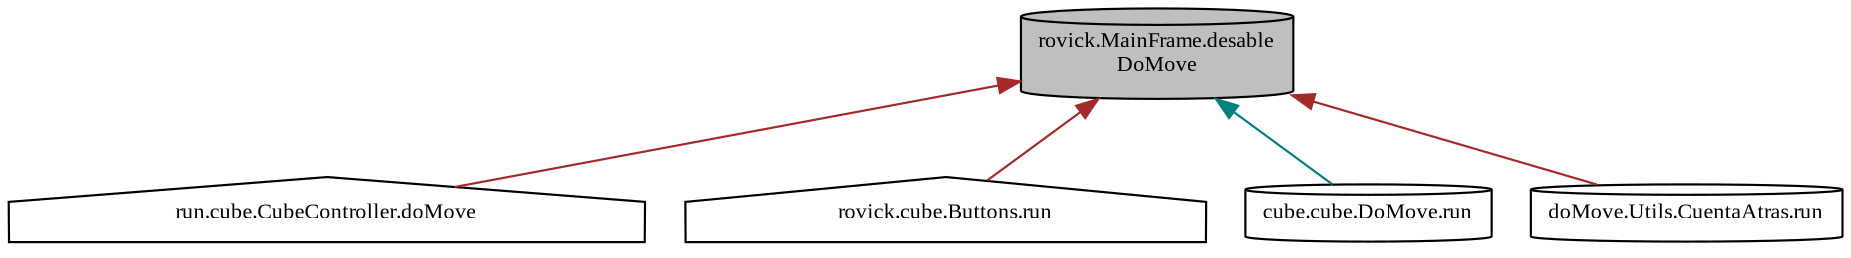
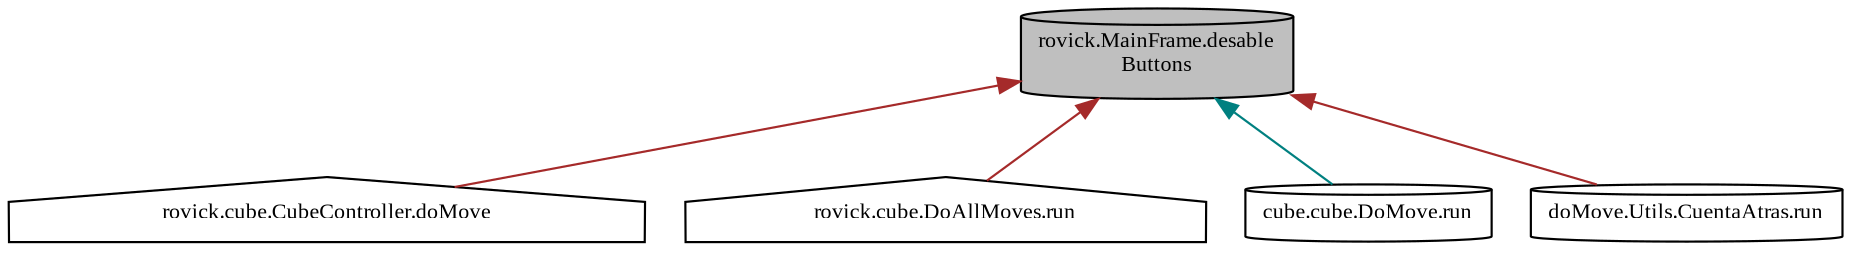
(1157, 54) -> (1157, 54)
(327, 213) -> (327, 213)
(946, 213) -> (946, 213)
